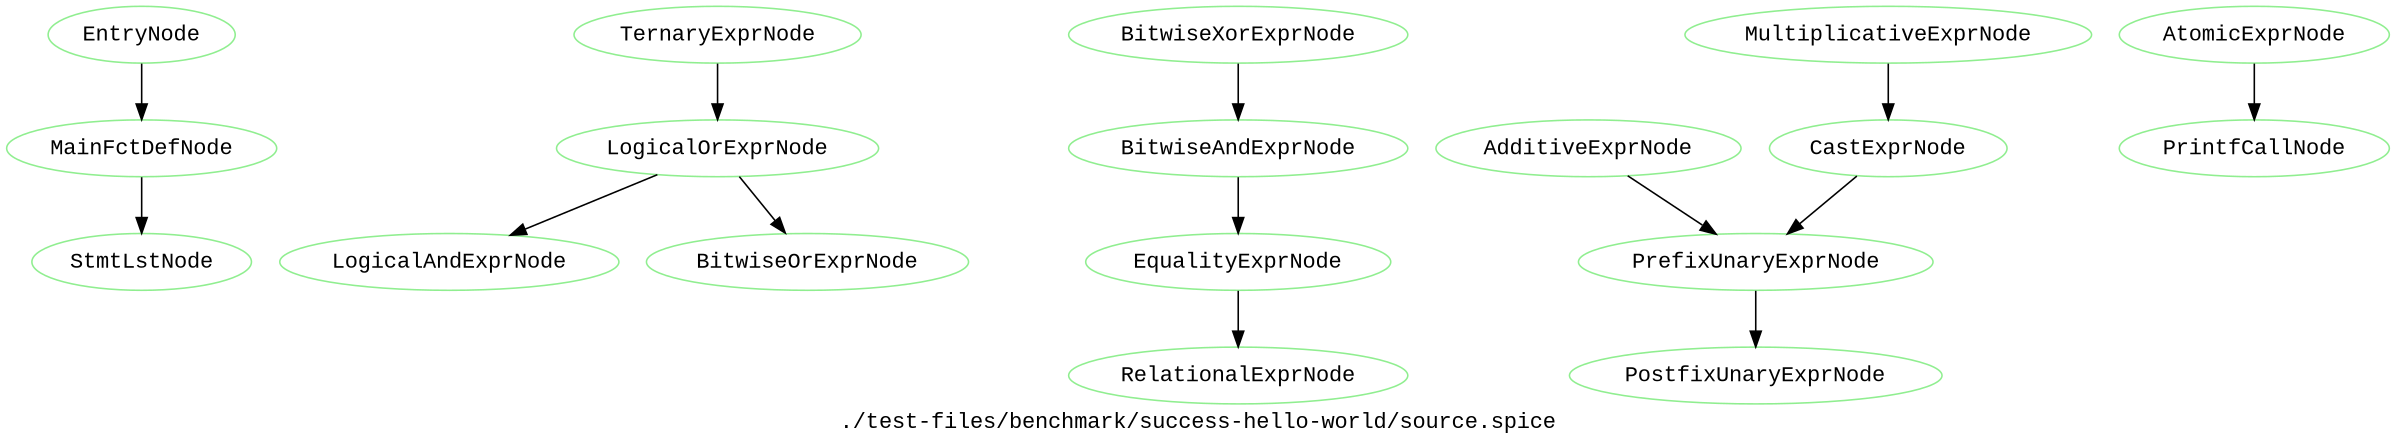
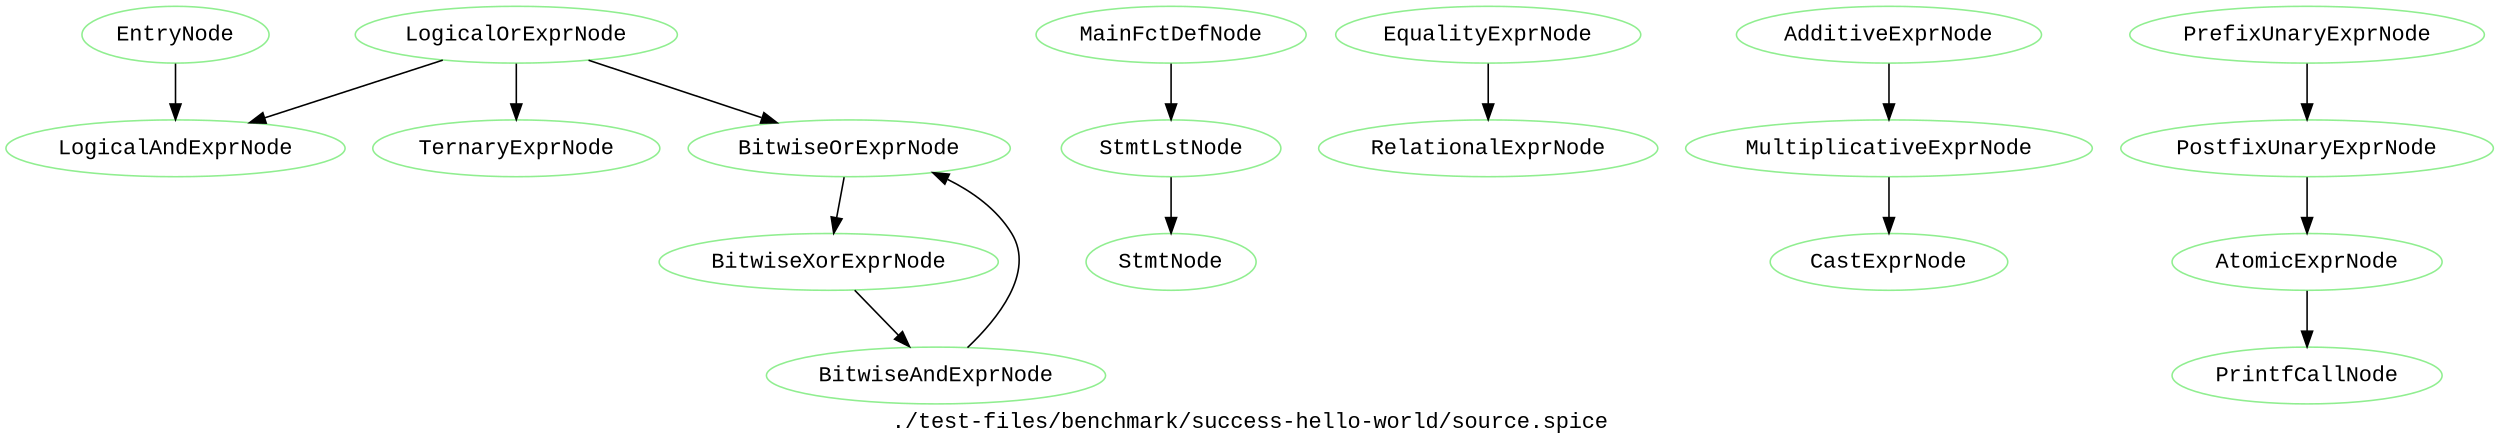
(142, 84) -> (176, 84)
(718, 84) -> (516, 84)
none -> (840, 197)
(1238, 197) -> (1018, 256)
none -> (2307, 197)
(1665, 200) -> (1889, 84)
(1828, 200) -> none
none -> (1171, 262)
